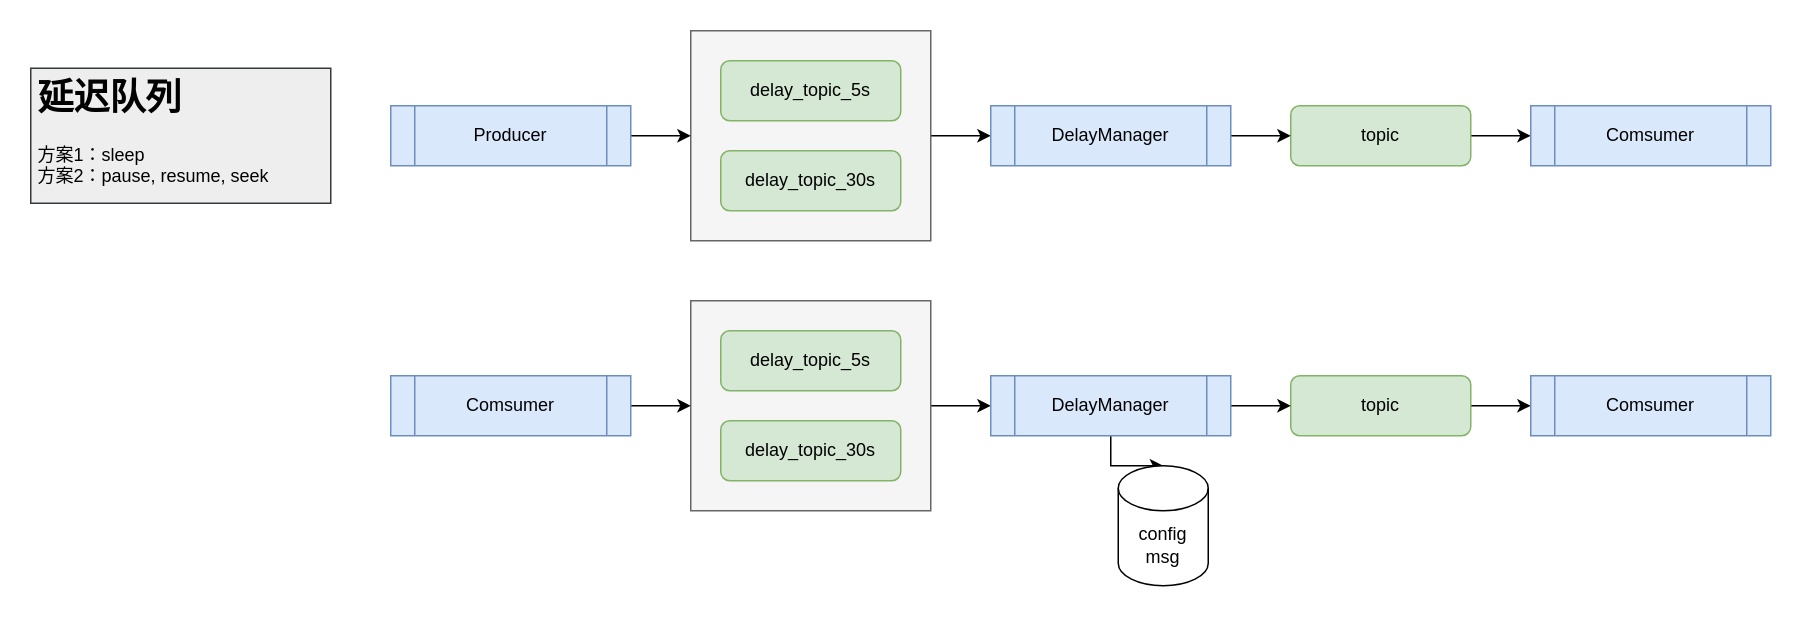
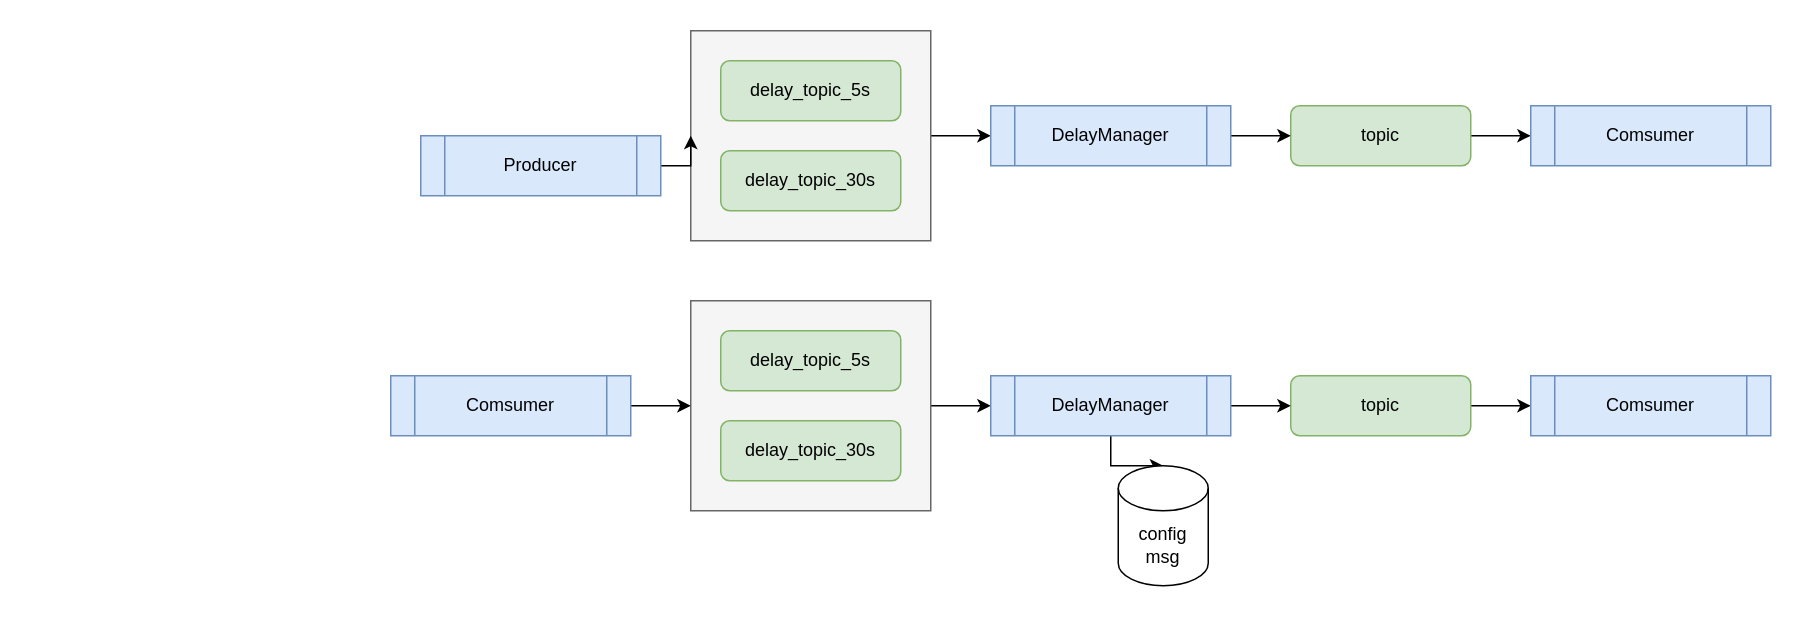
(181, 136) -> none
(511, 136) -> (541, 166)
